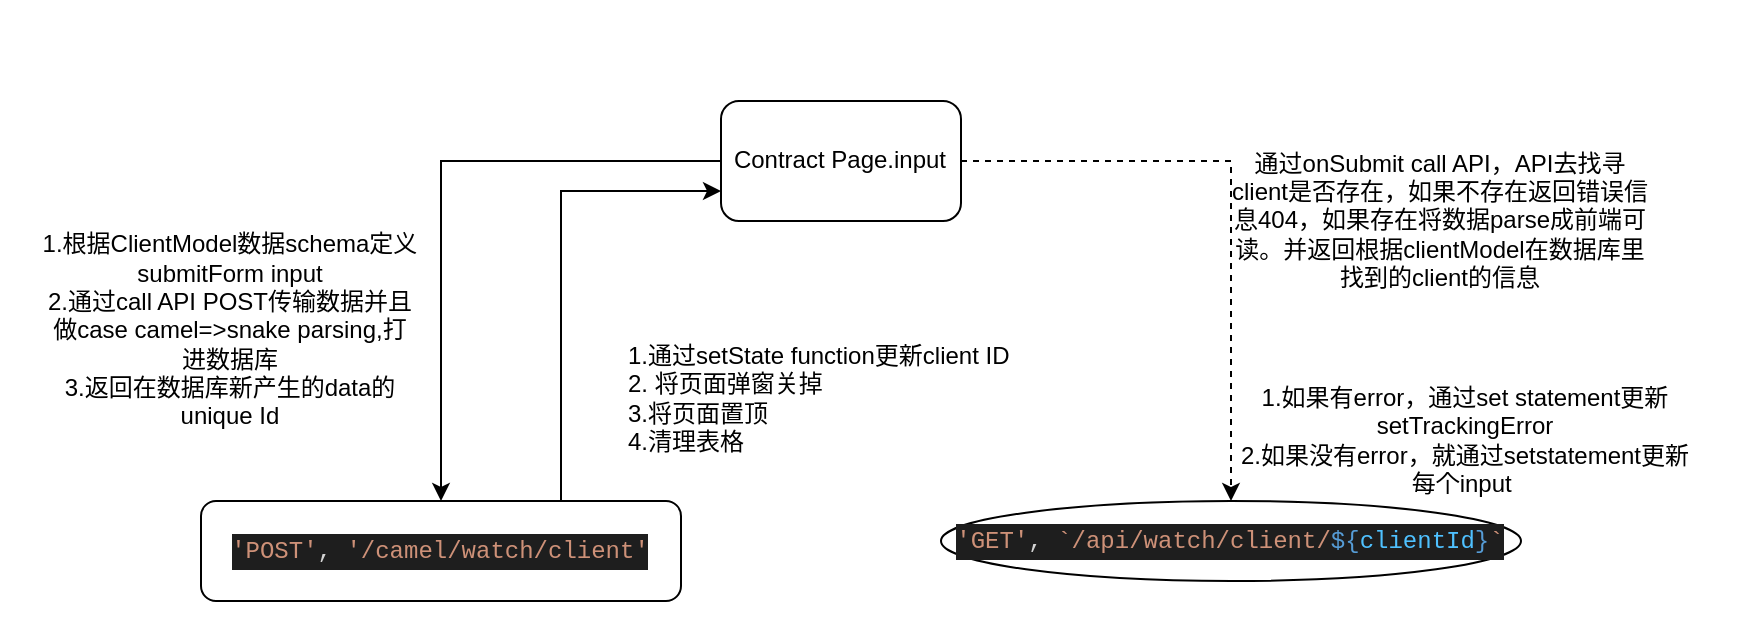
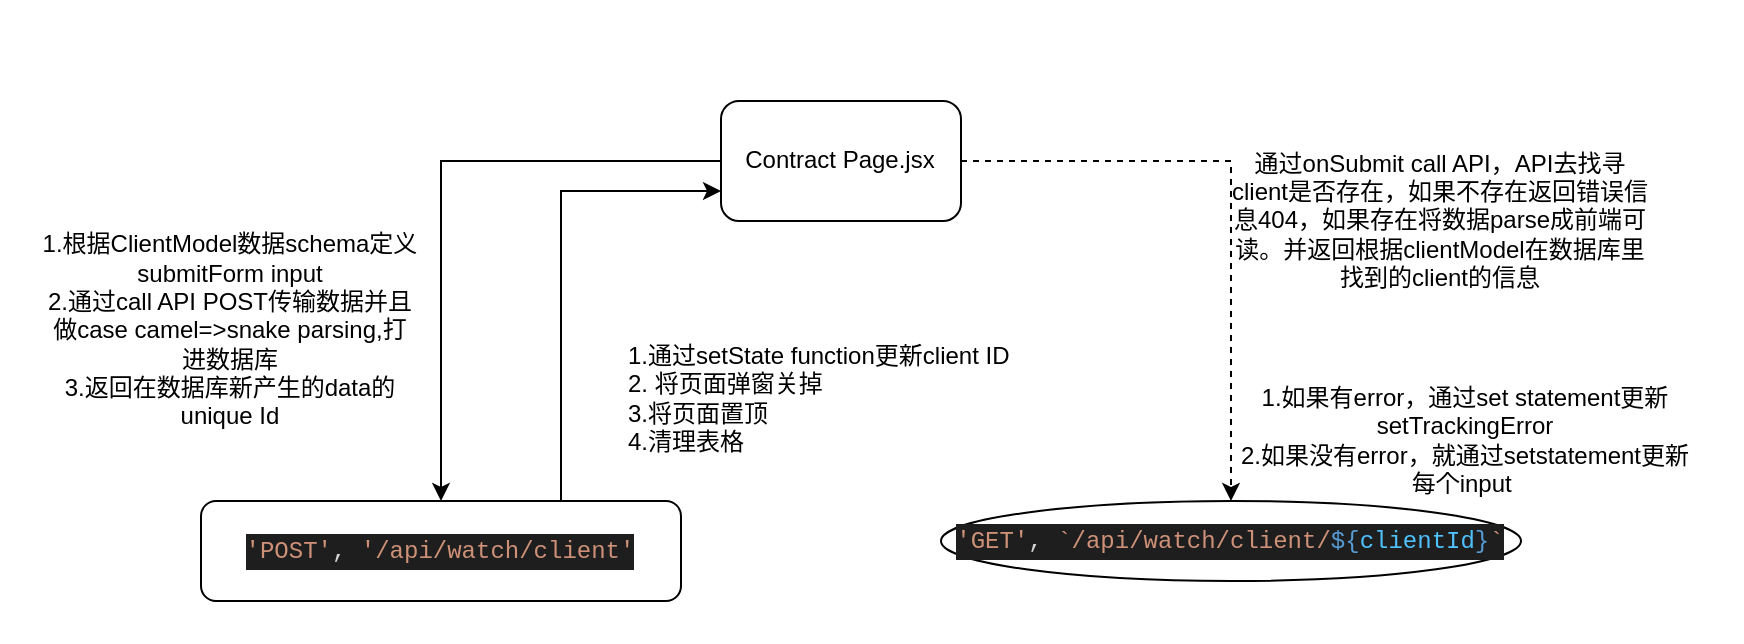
(841, 161) -> (841, 161)
(441, 551) -> (441, 551)
